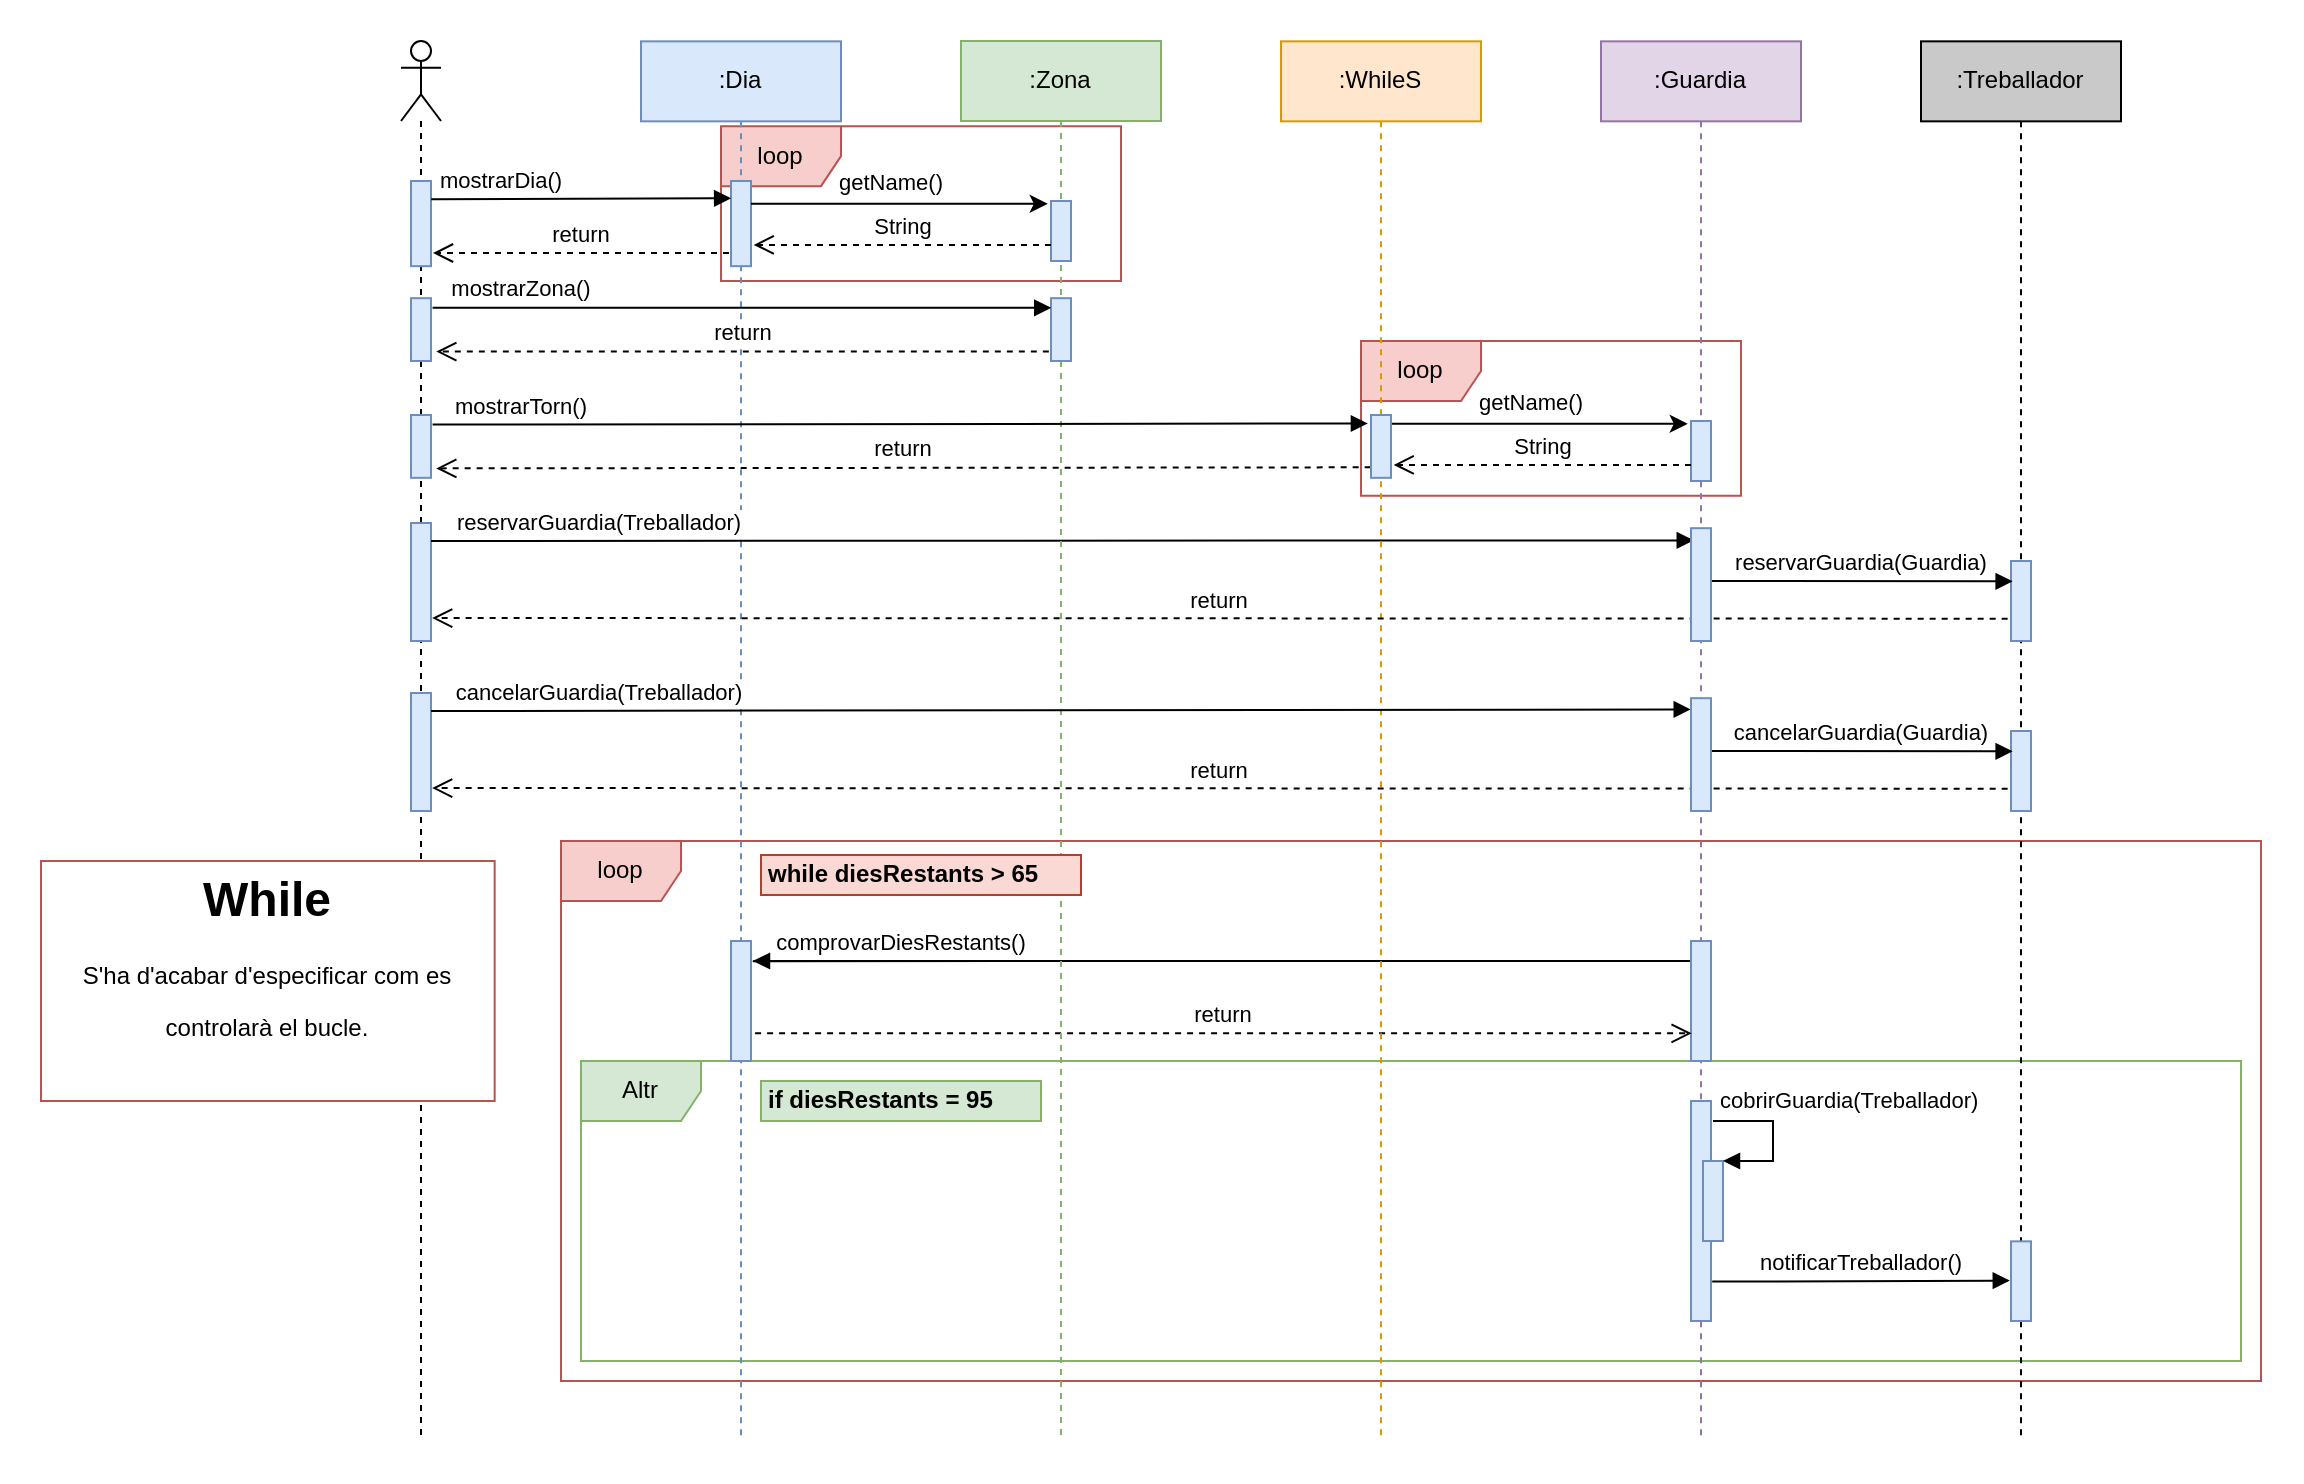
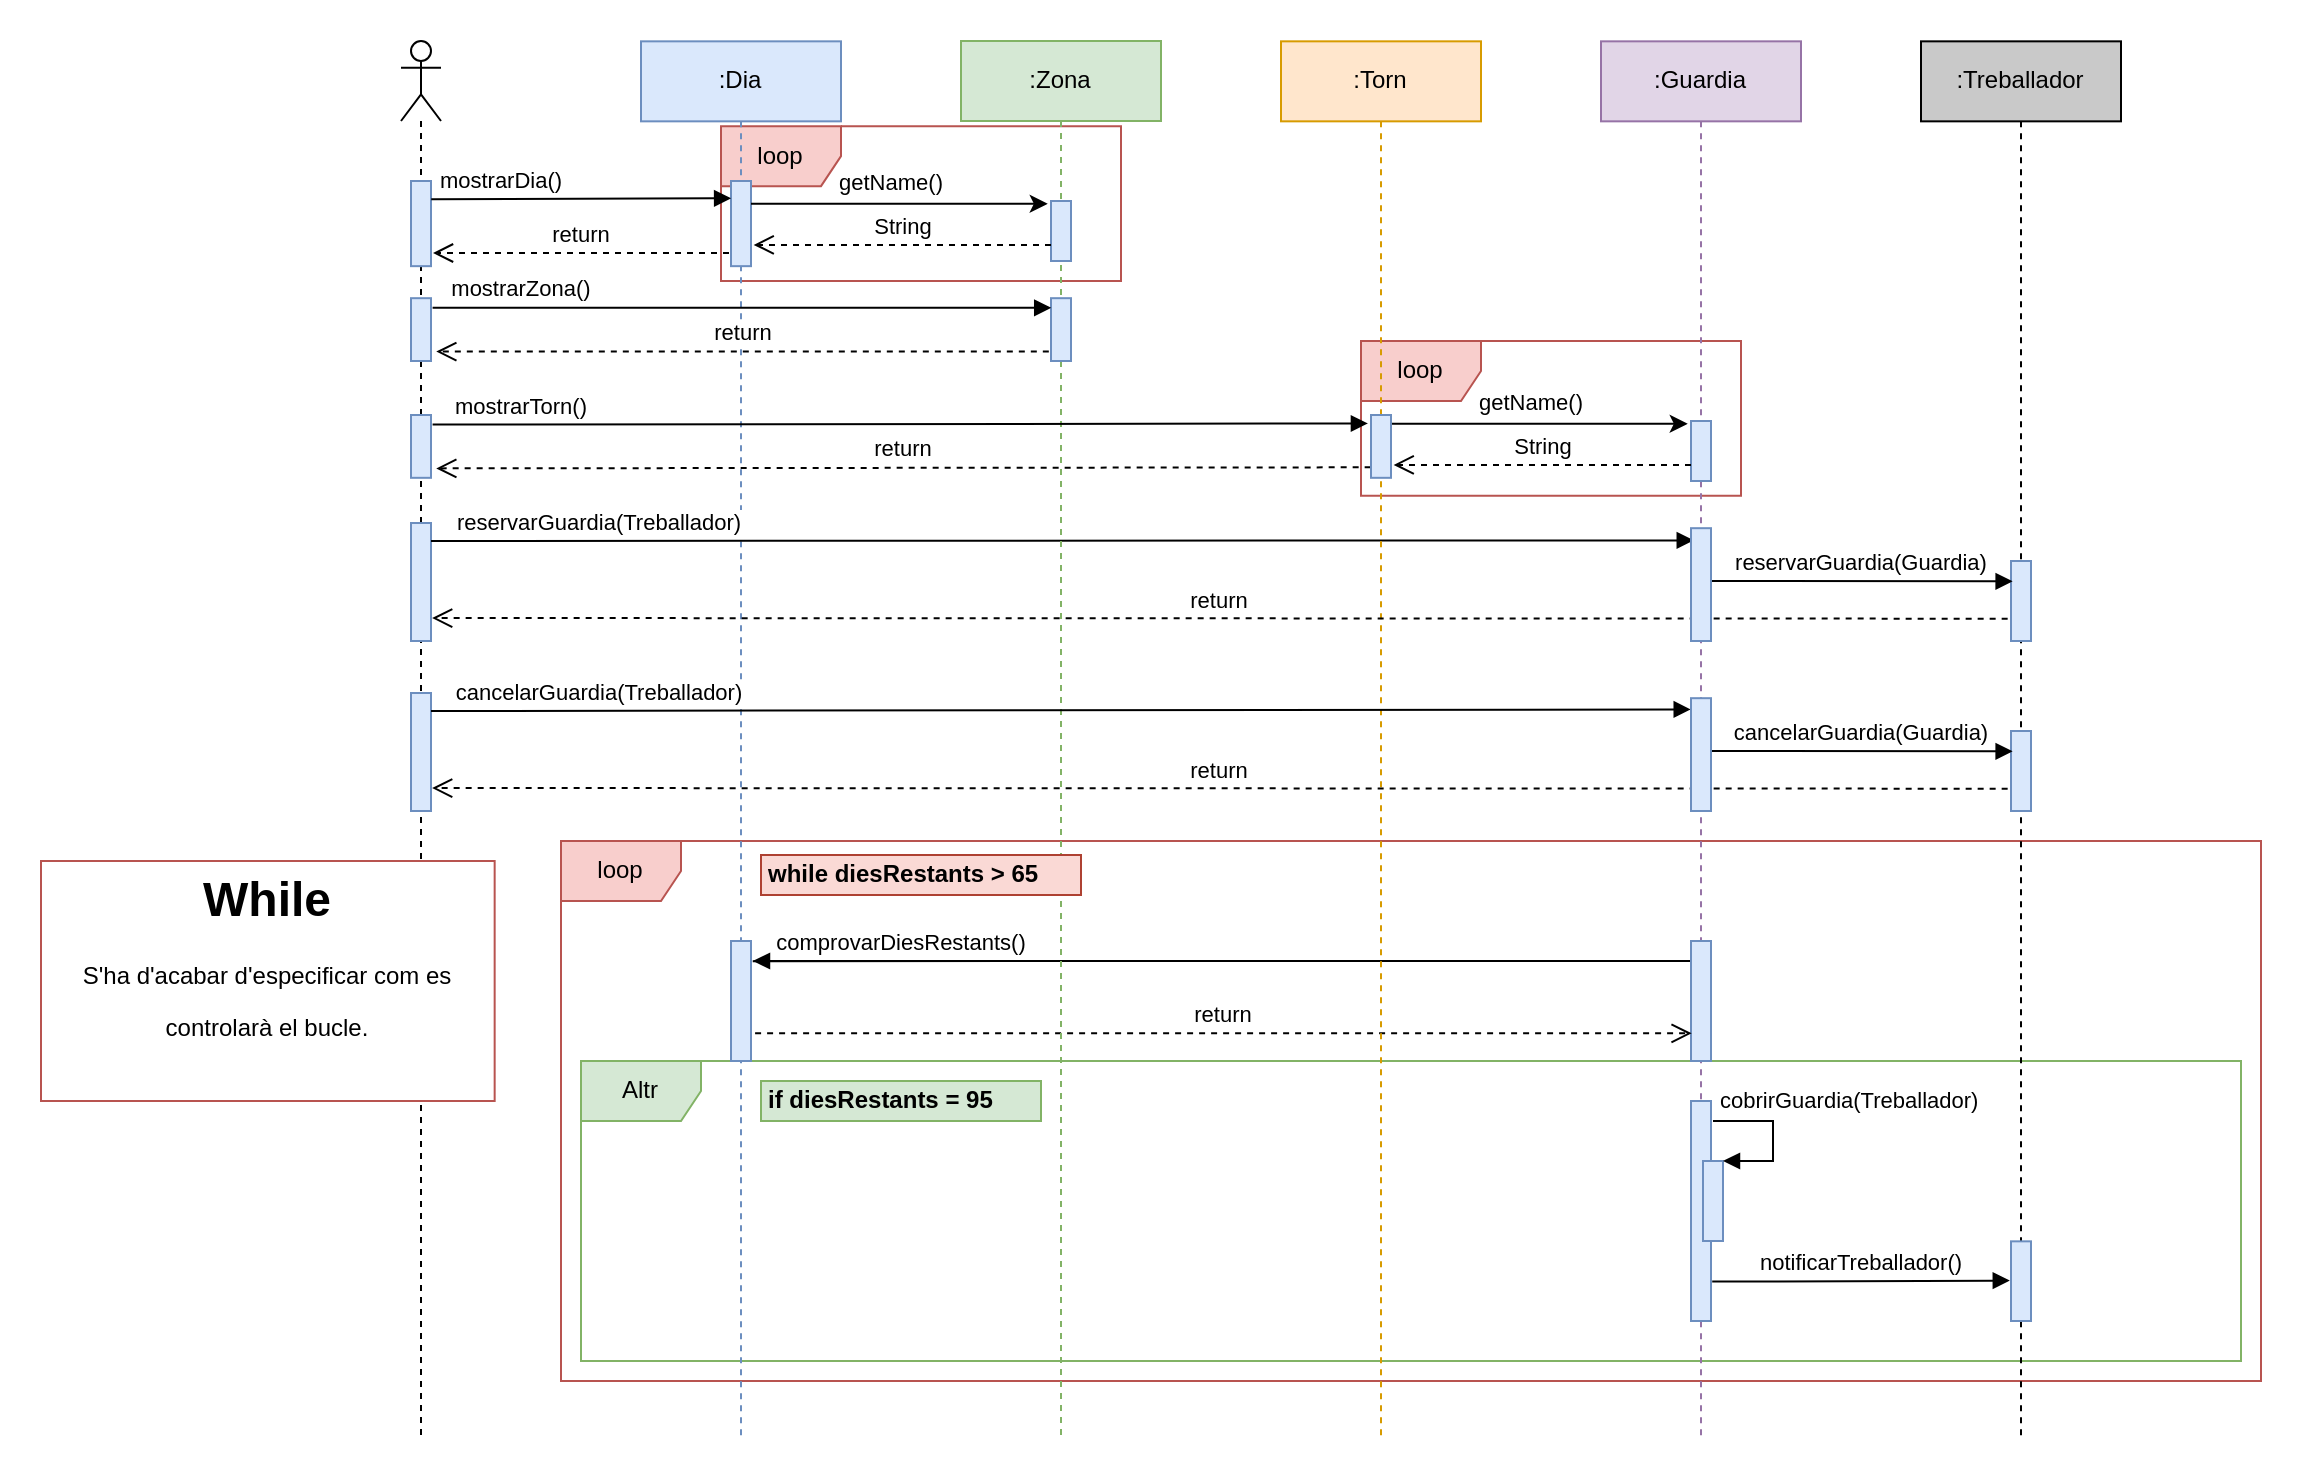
(1381, 81) -> (1381, 81)
